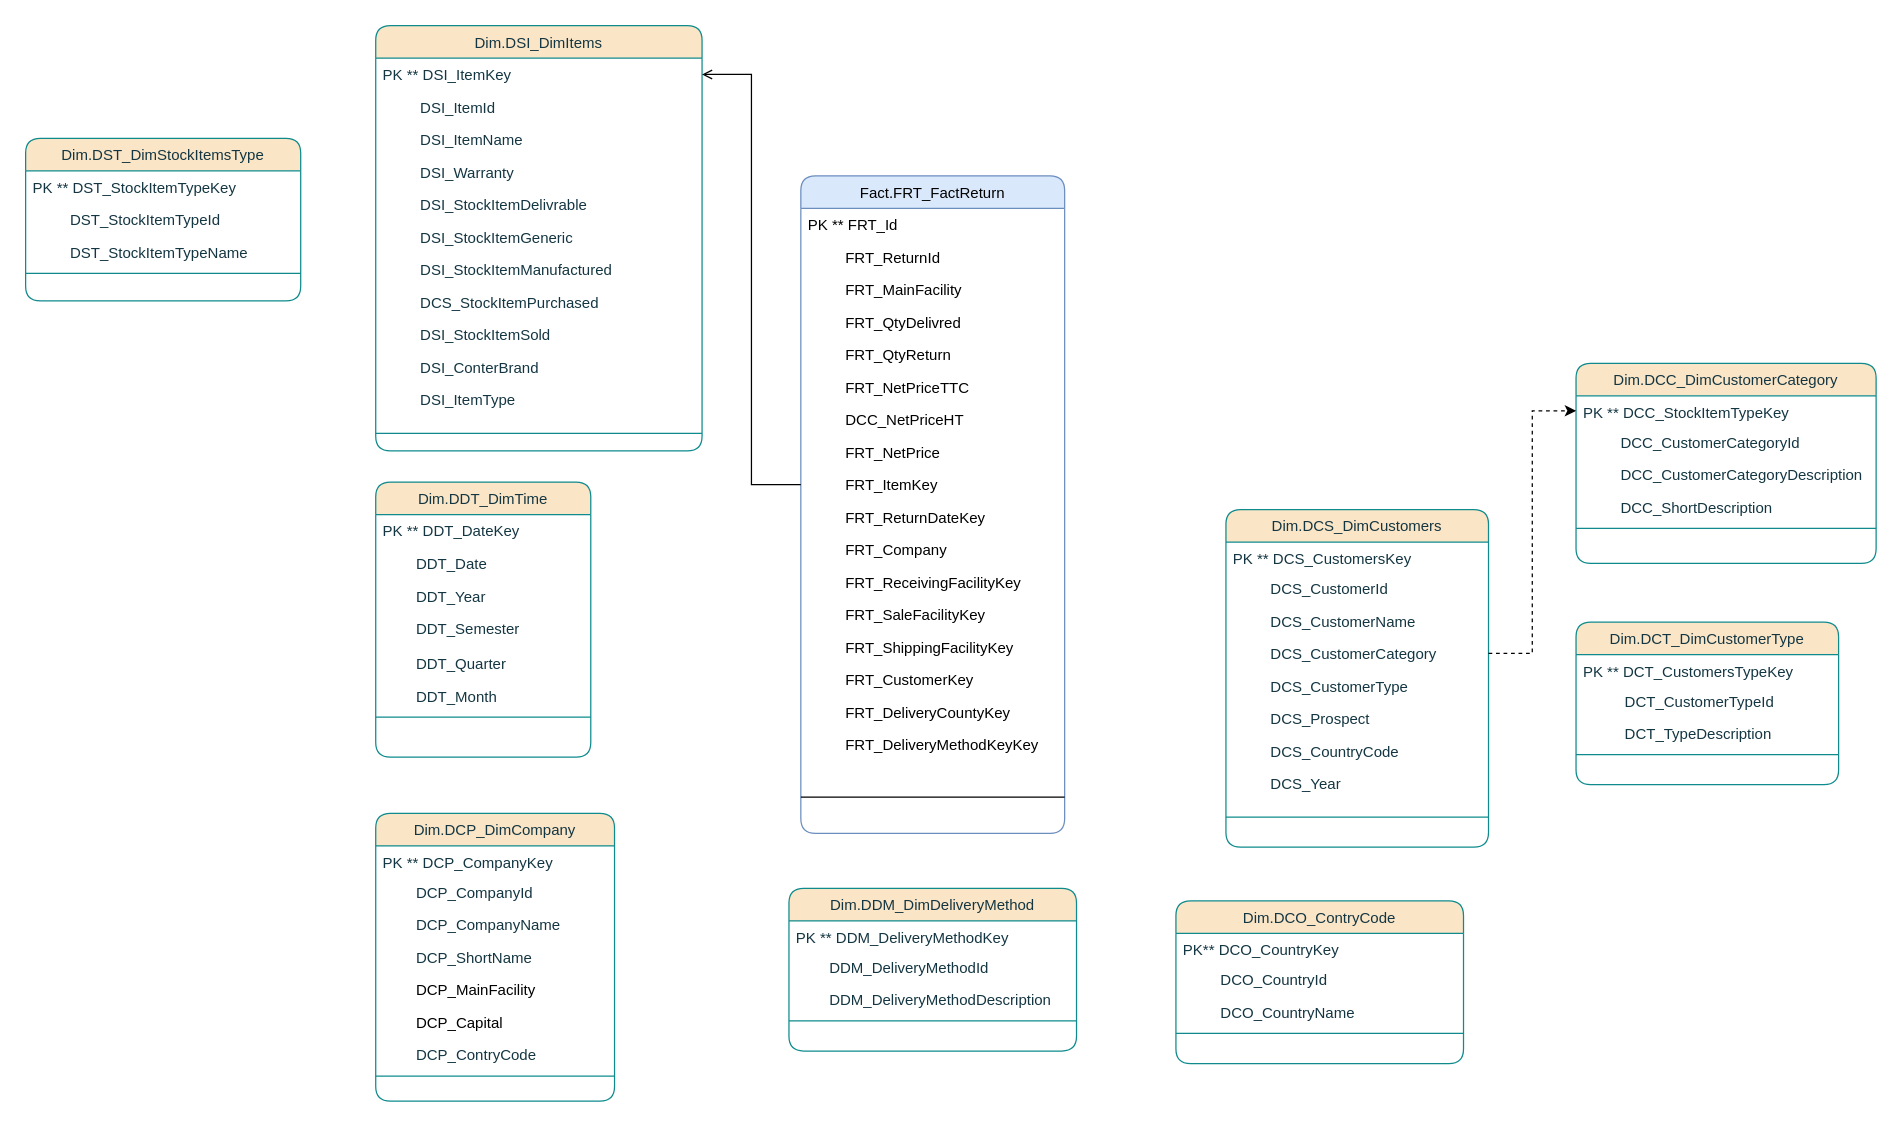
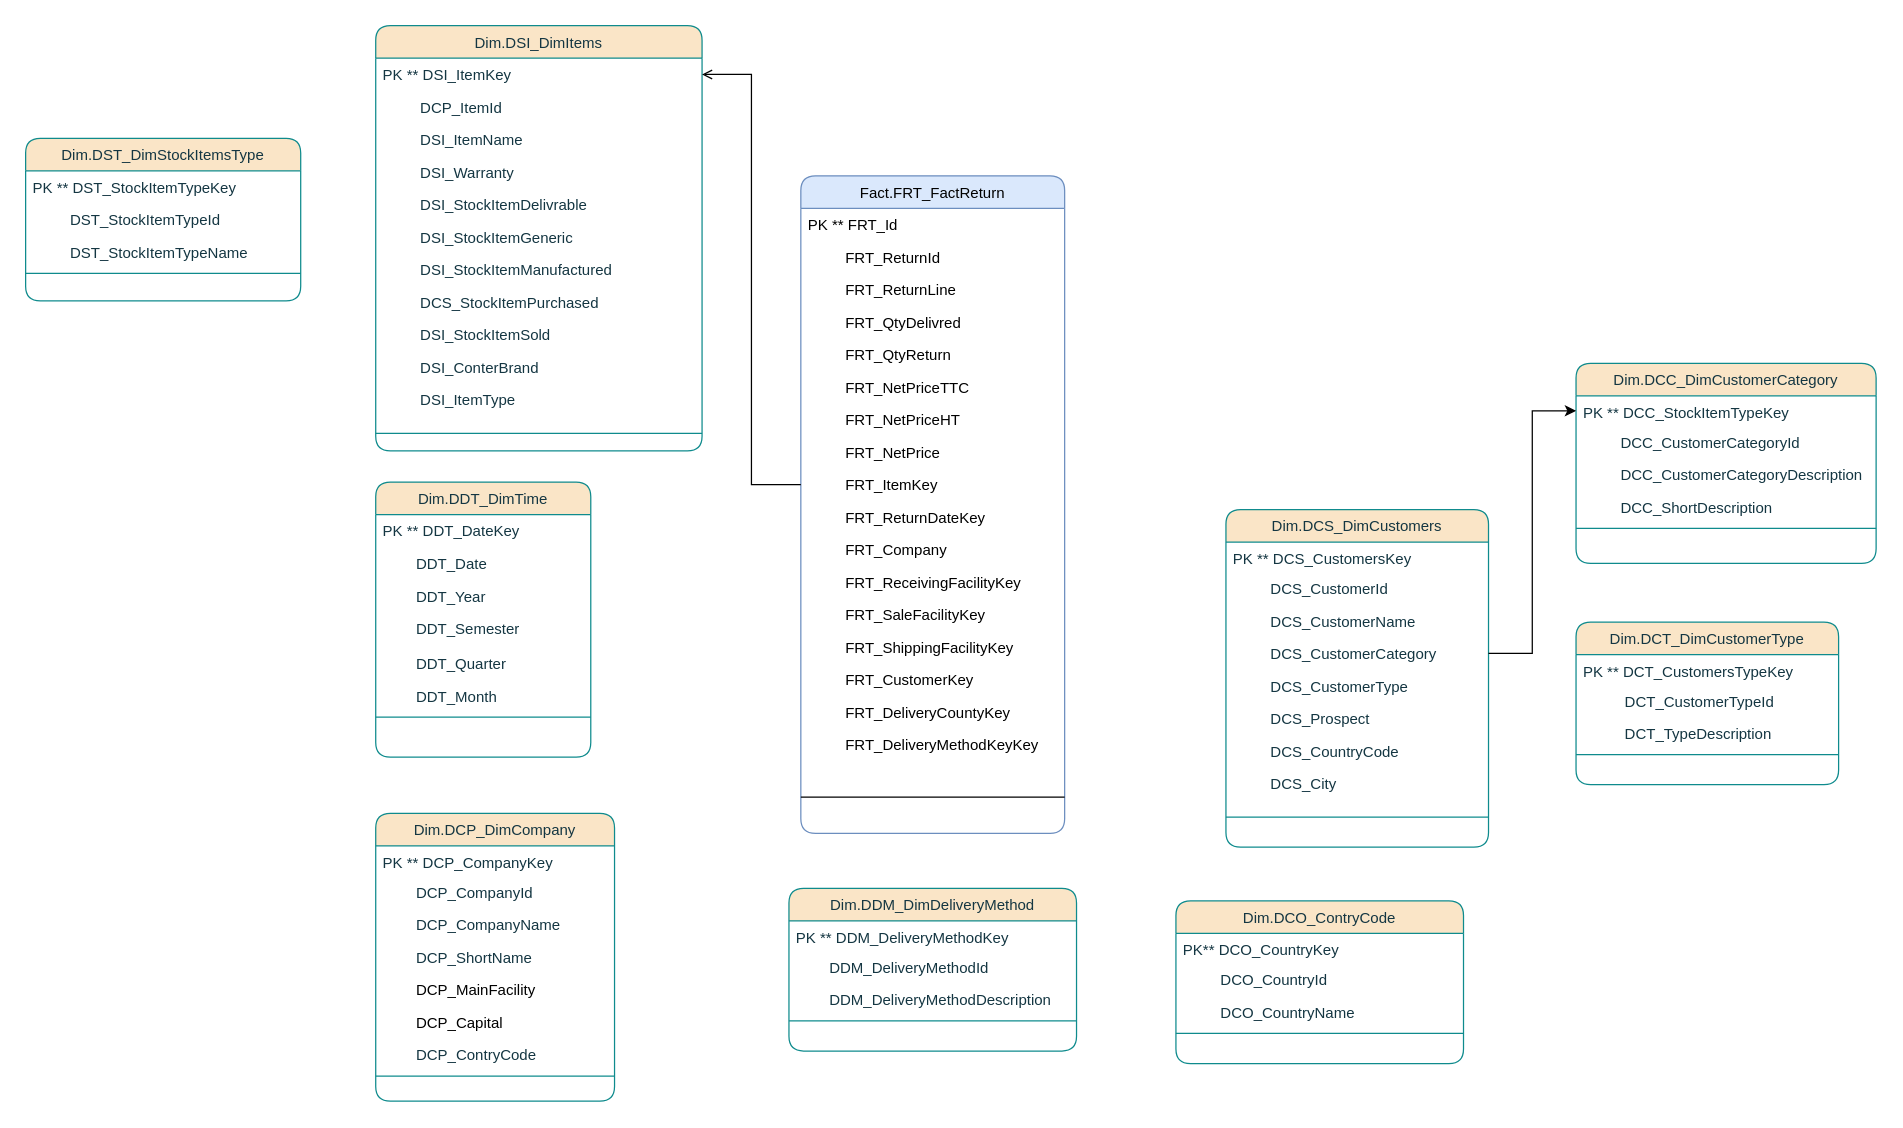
(425, 108) -> (425, 108)
(867, 290) -> (864, 290)
(864, 420) -> (864, 420)
(1532, 535) -> (1532, 535)
(1266, 784) -> (1264, 784)
